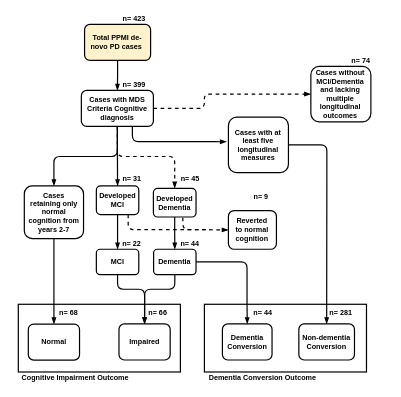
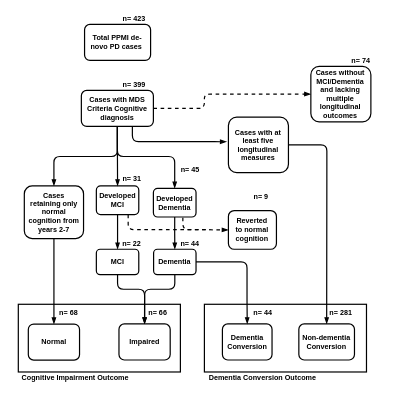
(118, 42) -> (118, 42)
(118, 71) -> none
(158, 156) -> (158, 156)
(190, 179) -> (190, 170)
